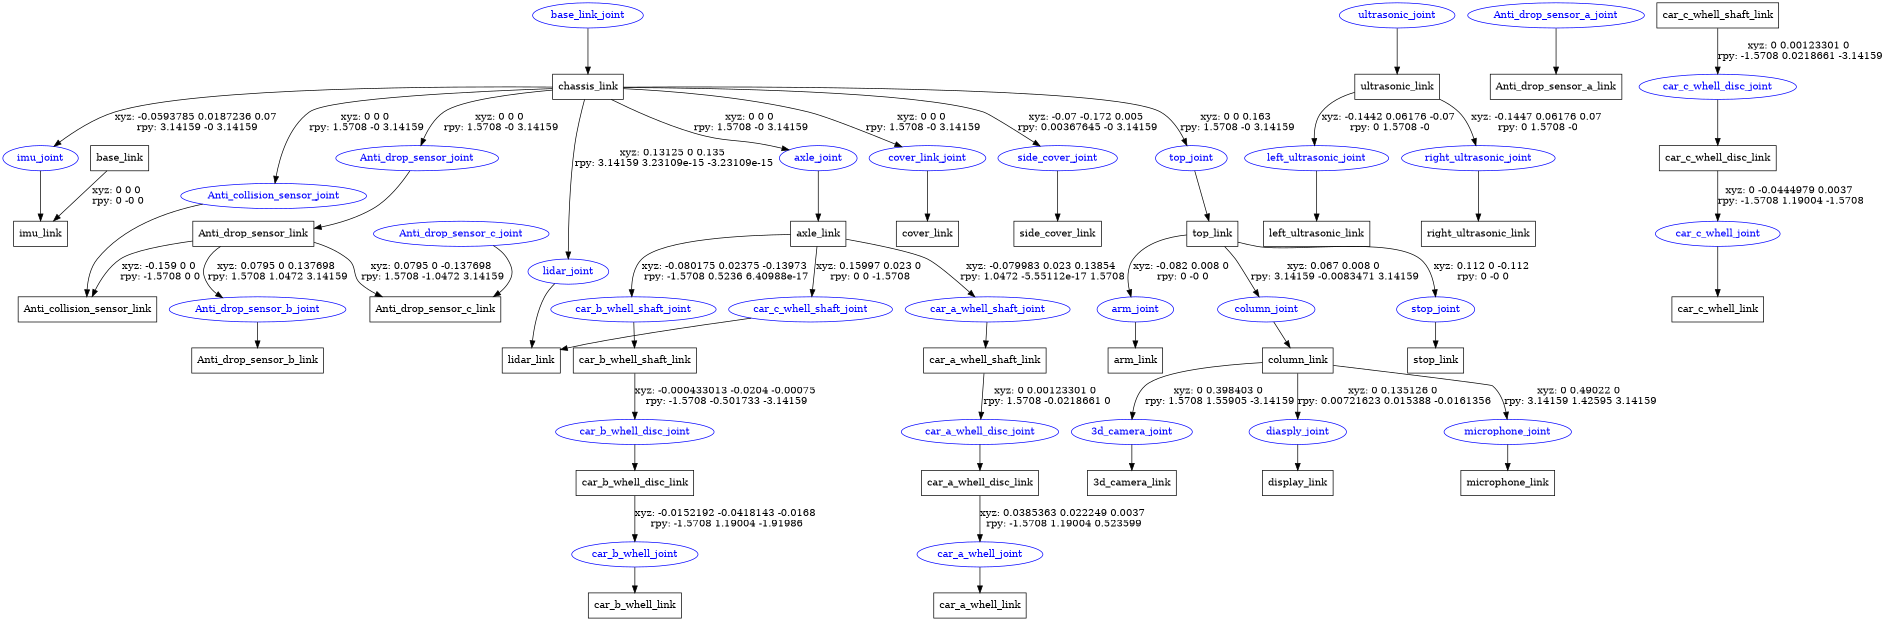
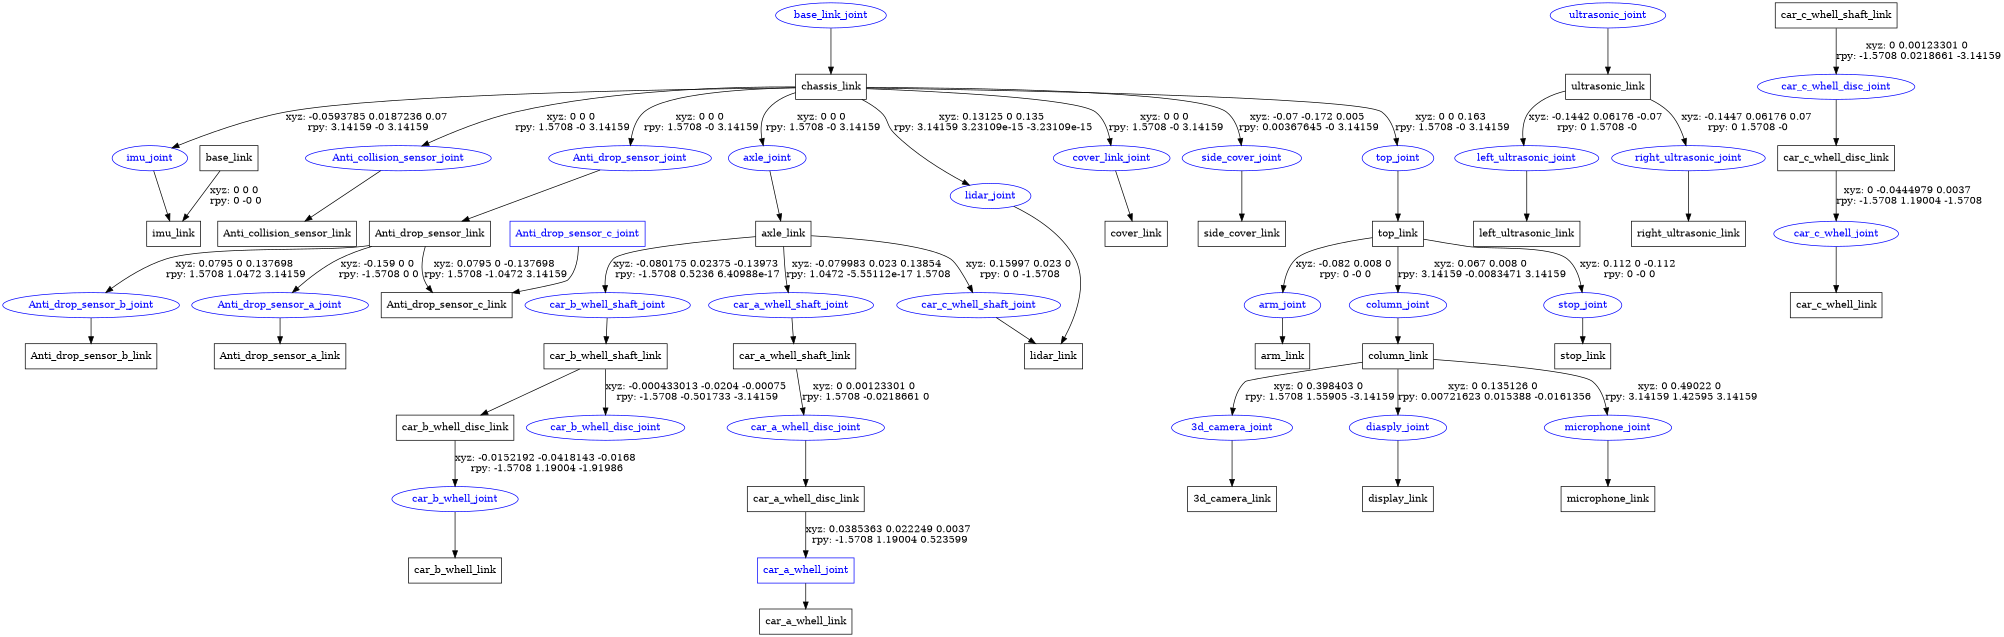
(461, 234) -> (578, 234)
(136, 252) -> (332, 263)
(635, 454) -> (533, 391)
(980, 554) -> (806, 570)
